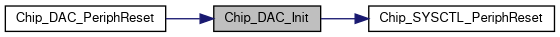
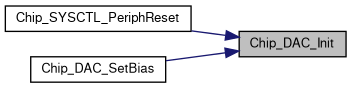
(86, 19) -> (98, 69)
(338, 19) -> (208, 33)
